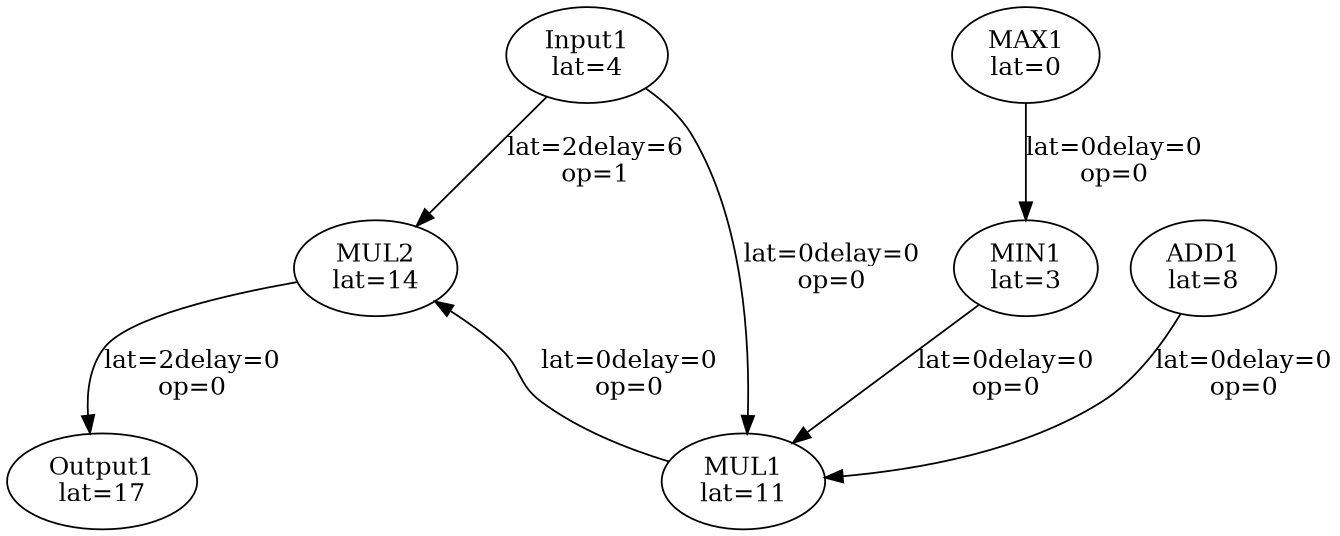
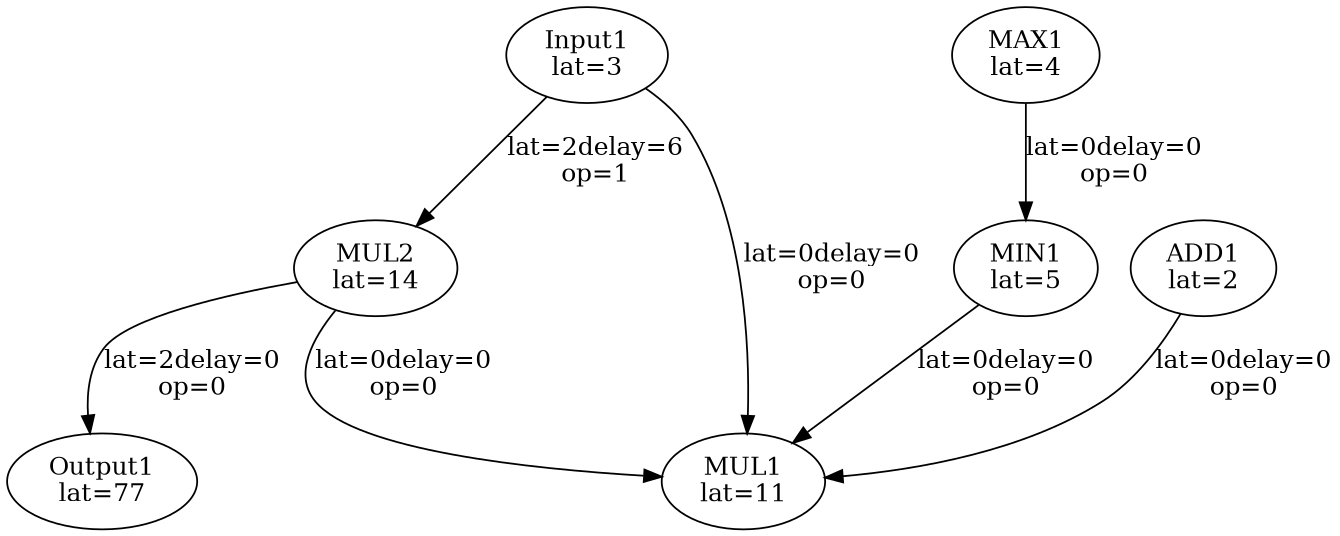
(587, 55) -> (587, 55)
(1026, 55) -> (1026, 55)
(1026, 268) -> (1026, 268)
(1204, 268) -> (1204, 268)
(546, 405) -> (424, 448)
(102, 481) -> (102, 481)
